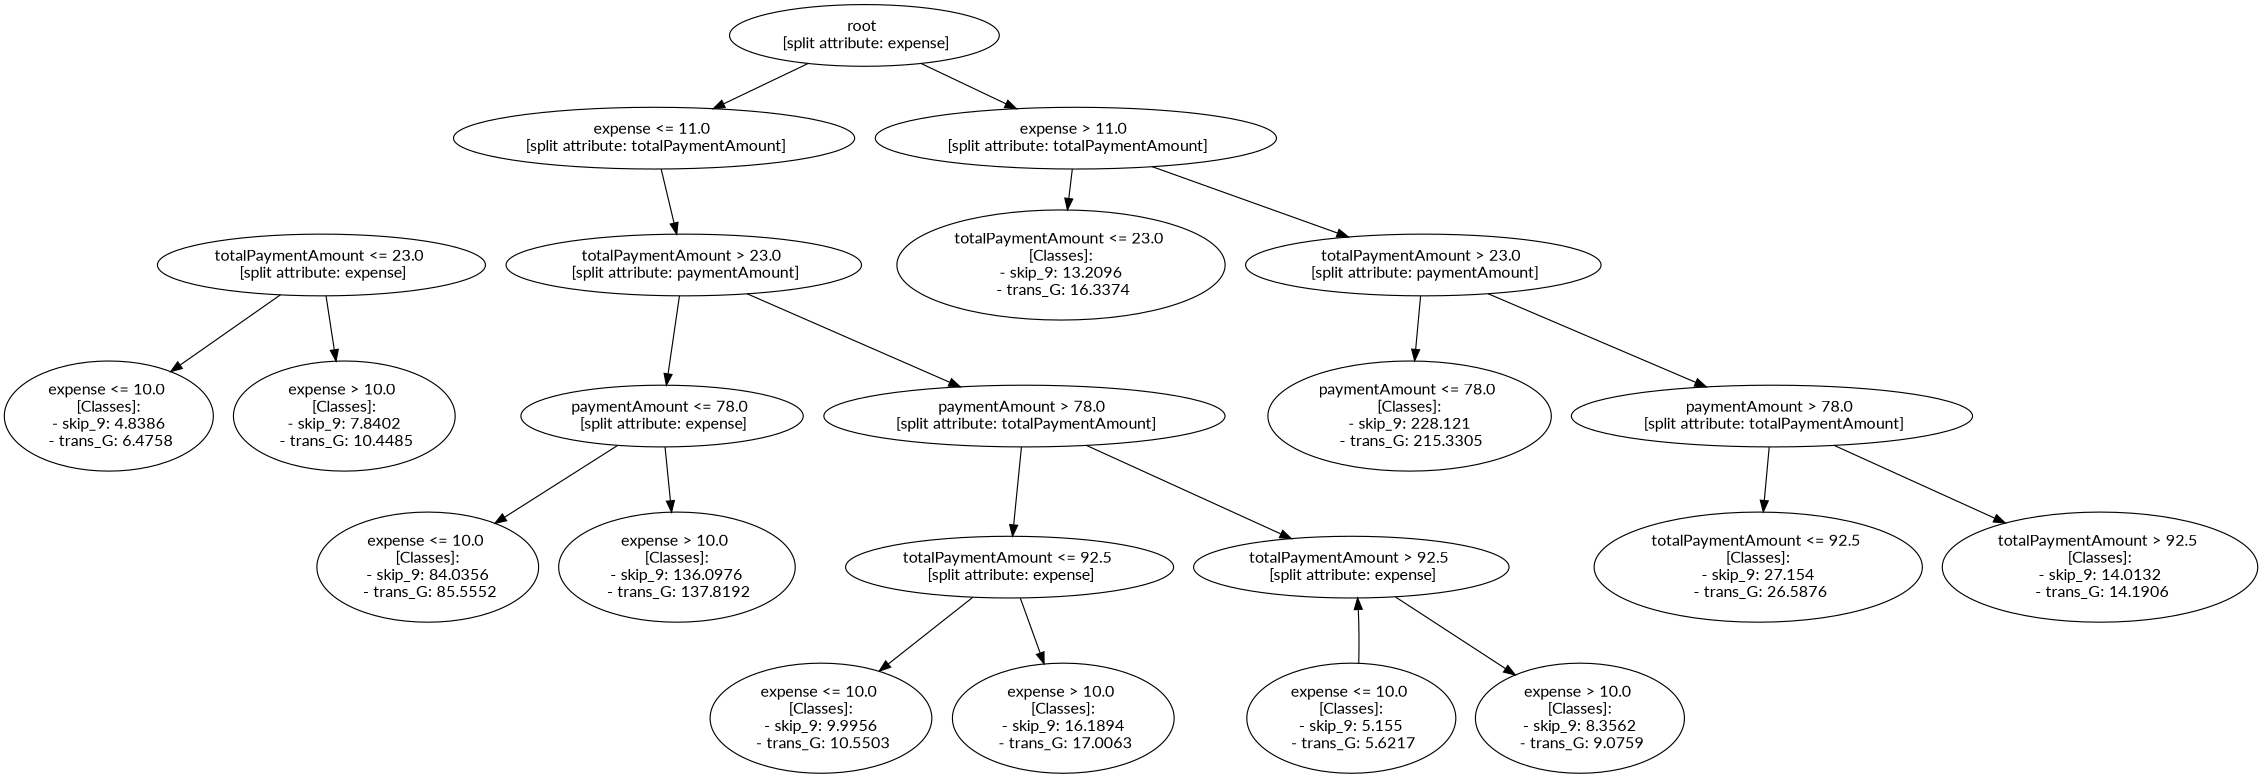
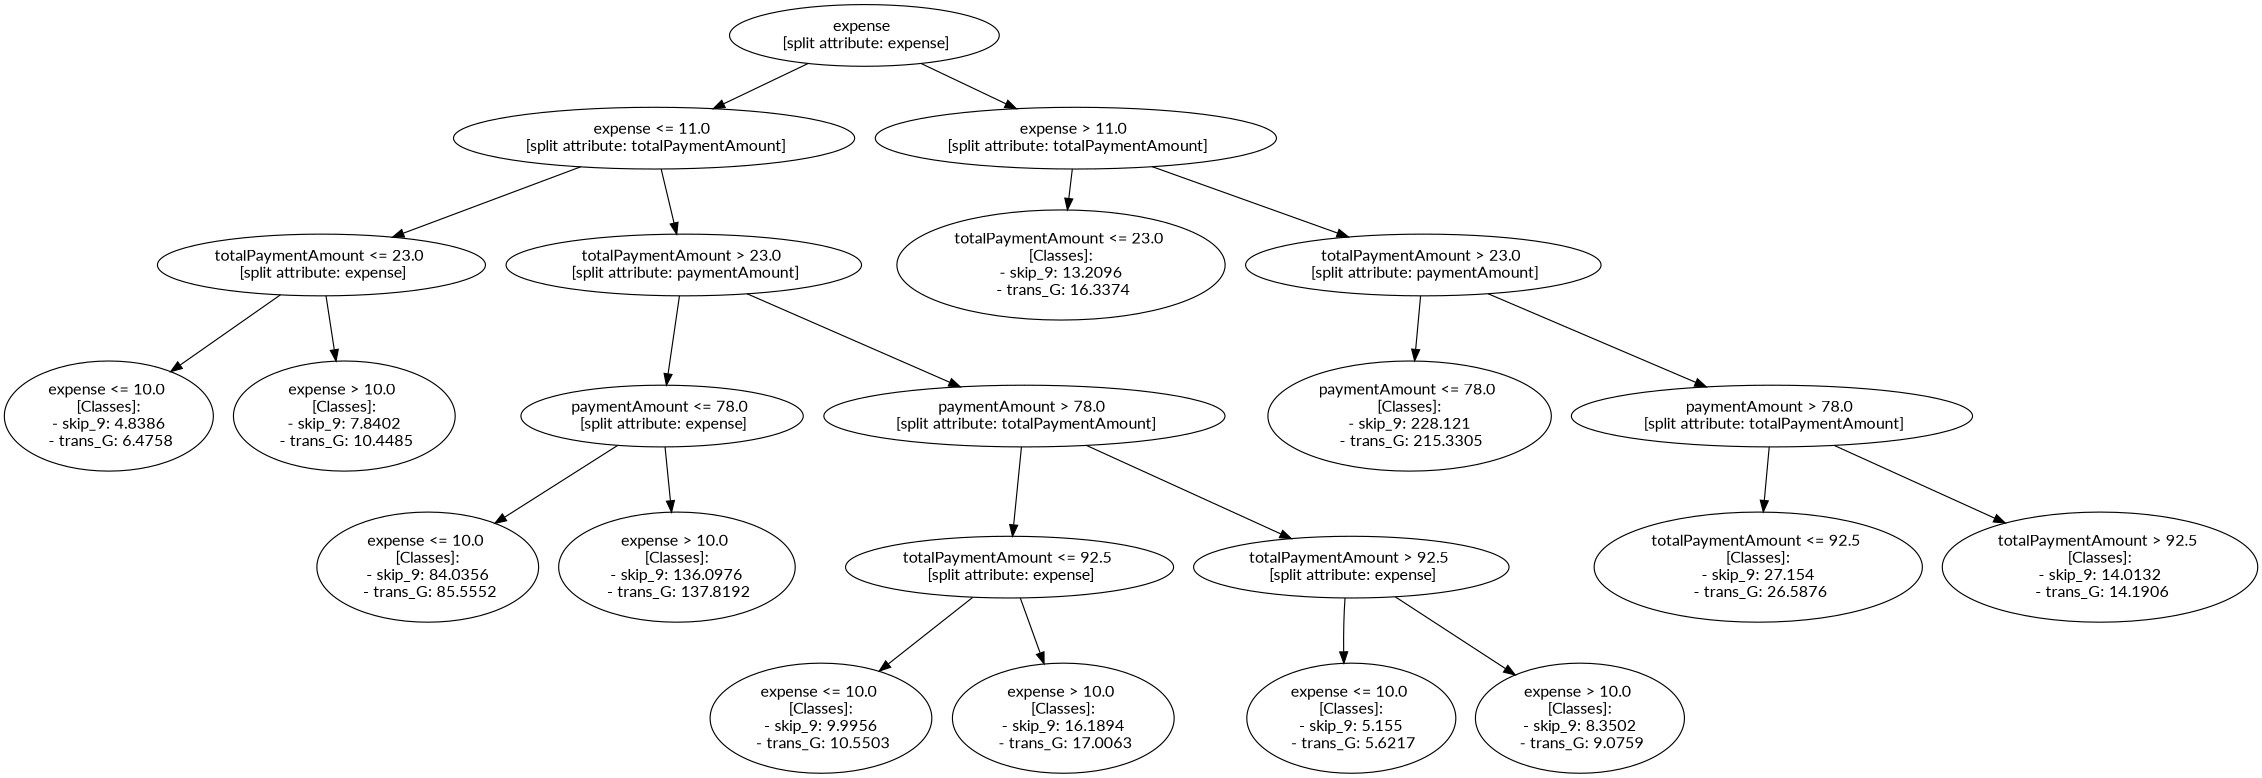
(864, 35) -> (864, 35)
none -> (492, 200)
(1359, 636) -> (1344, 625)
(1580, 718) -> (1580, 718)
